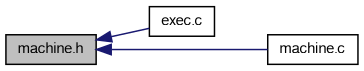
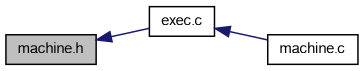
(190, 50) -> (249, 36)
